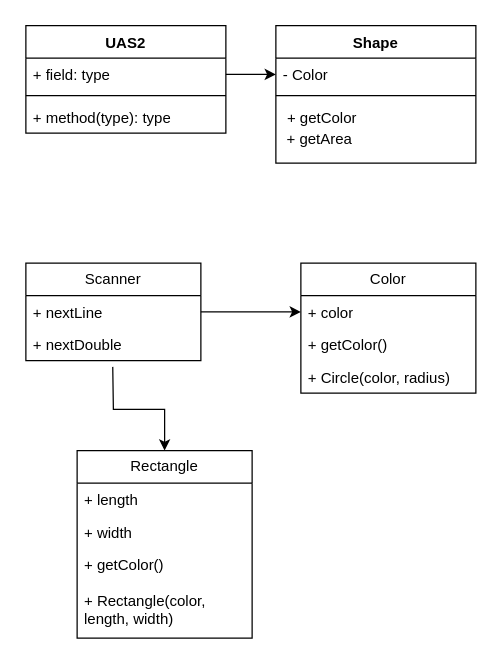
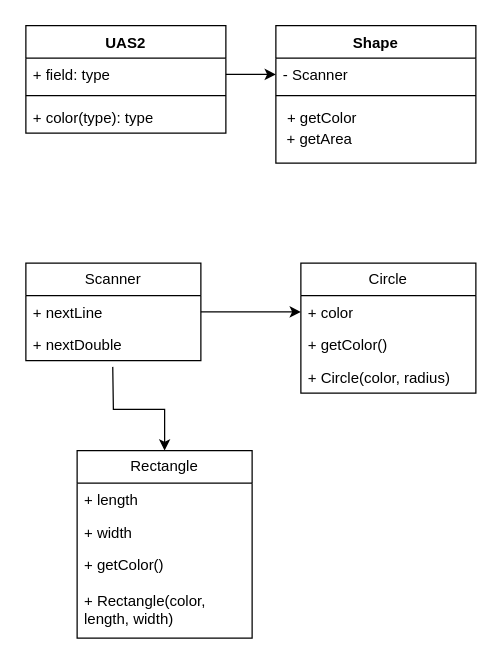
(309, 76) -> (319, 76)
(111, 118) -> (105, 118)
(388, 279) -> (388, 279)
